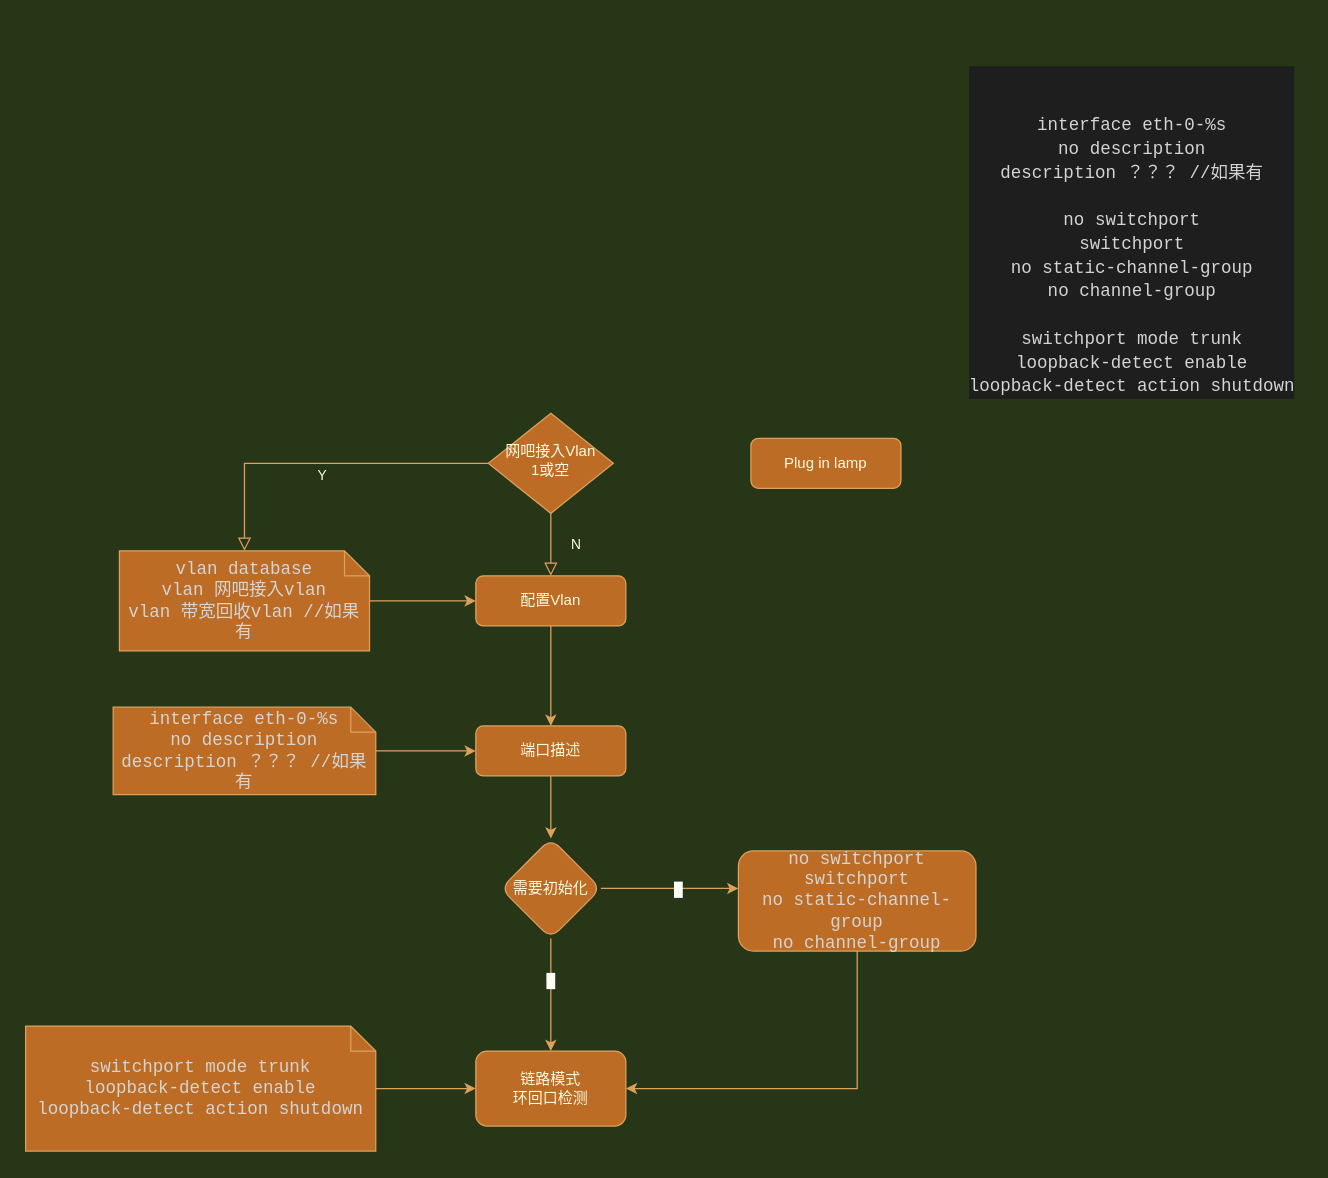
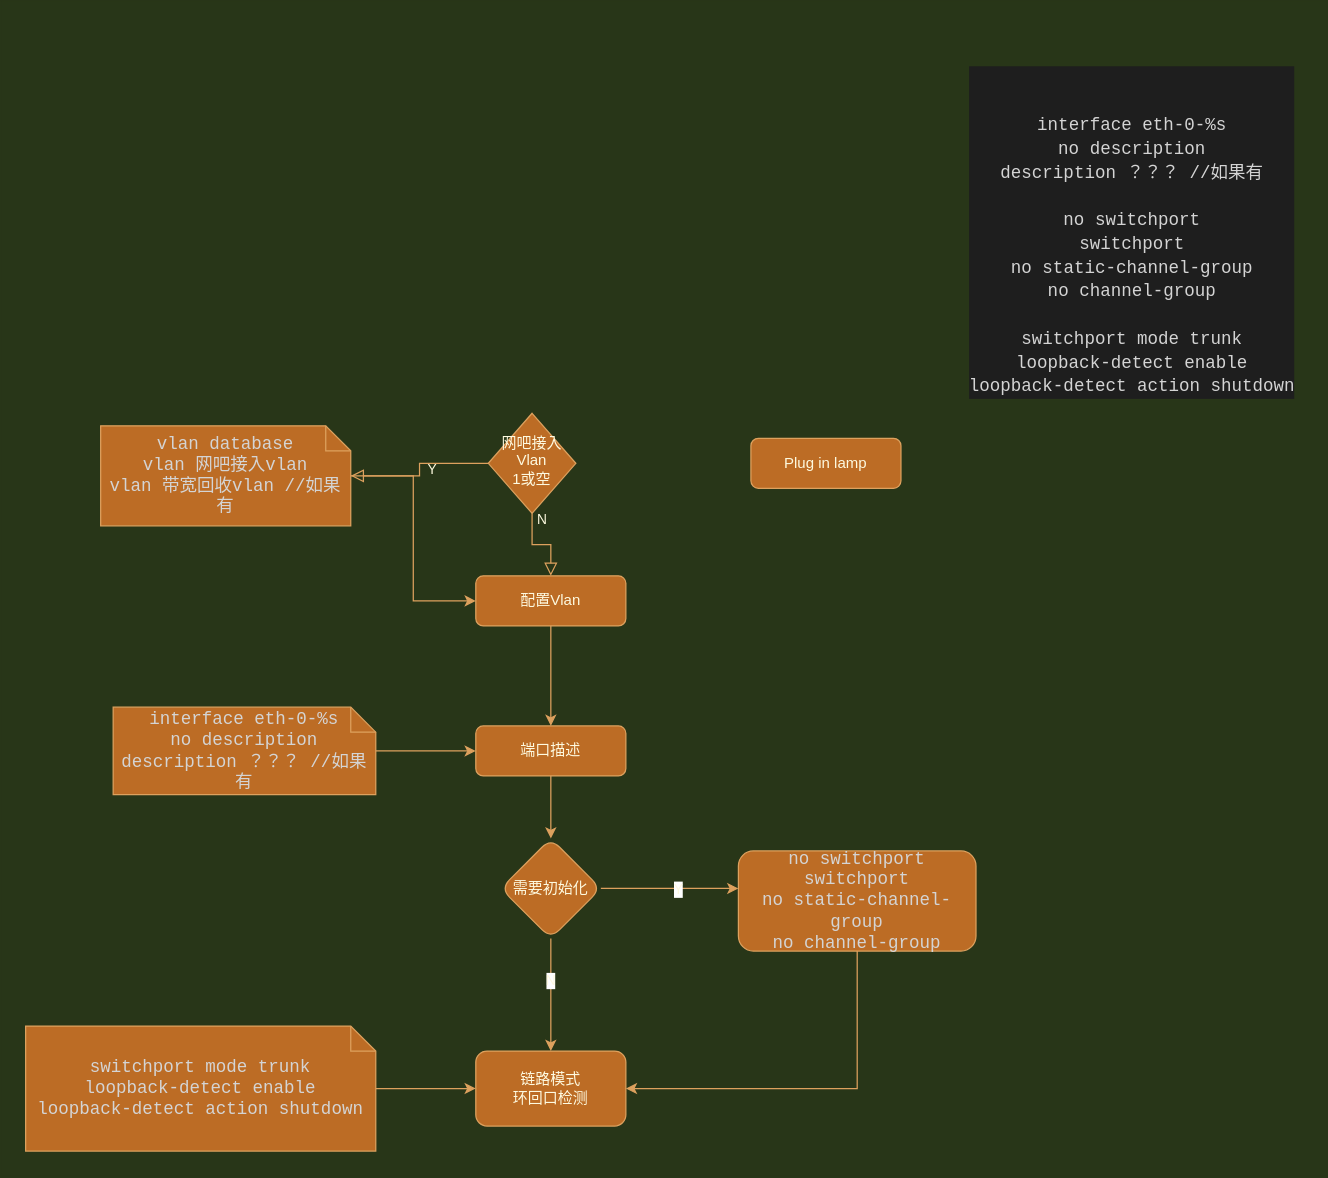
(551, 463) -> (532, 463)
(244, 601) -> (226, 476)
